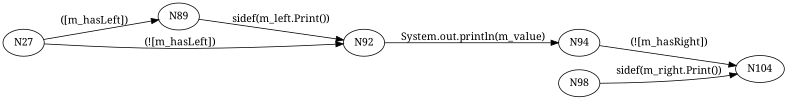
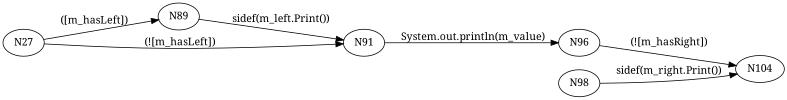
(364, 43) -> (364, 43)
(579, 43) -> (579, 43)
